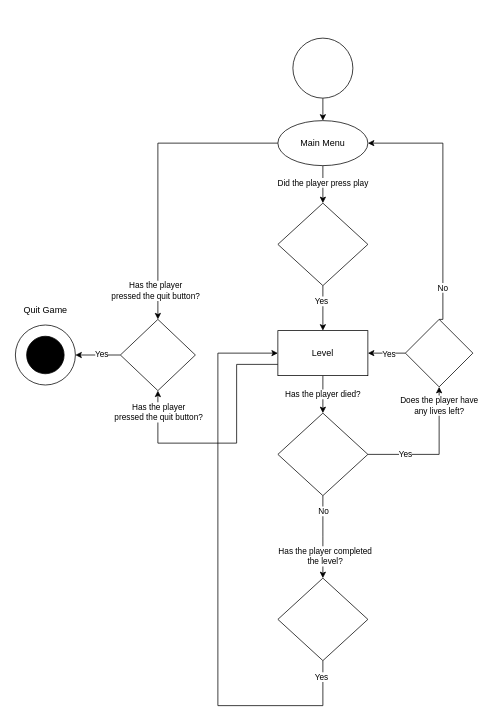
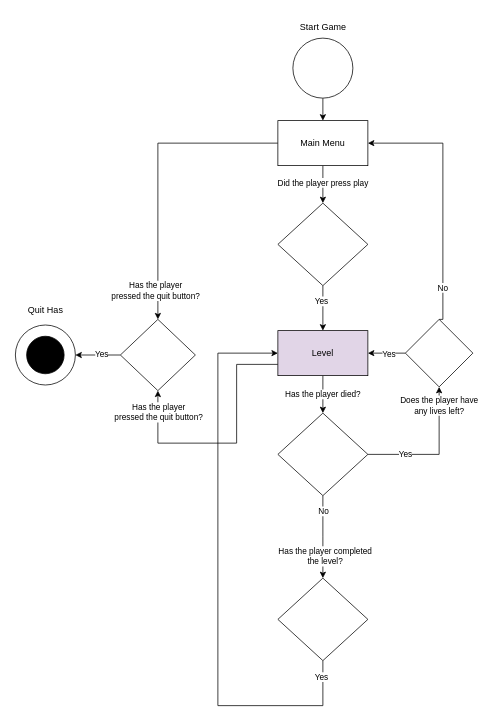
none -> (323, 27)
(323, 143) -> (323, 143)
(46, 310) -> (46, 310)
(323, 353) -> (323, 353)
